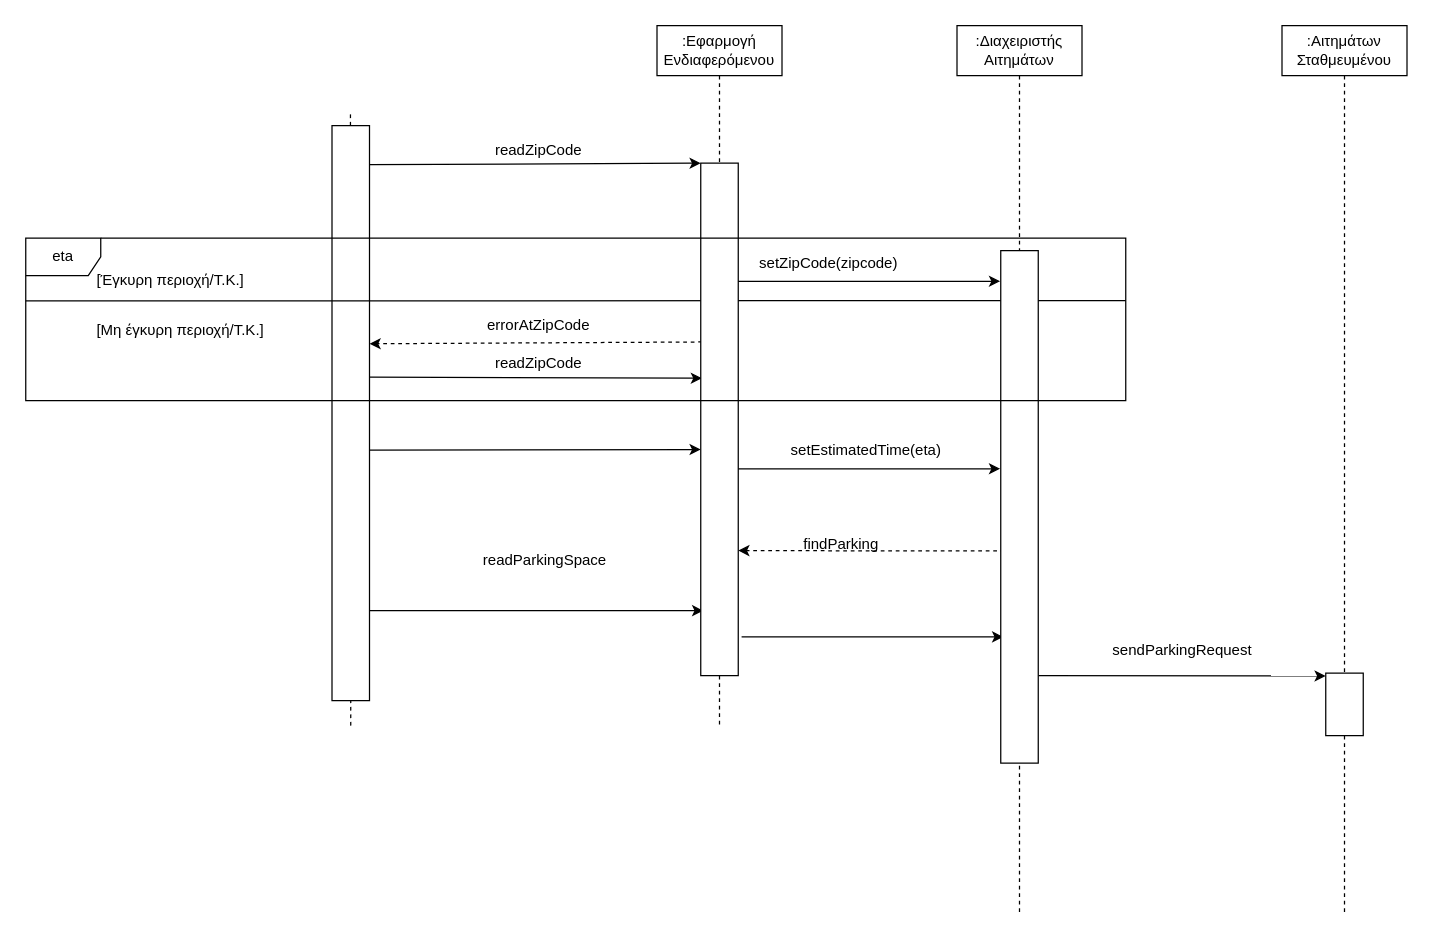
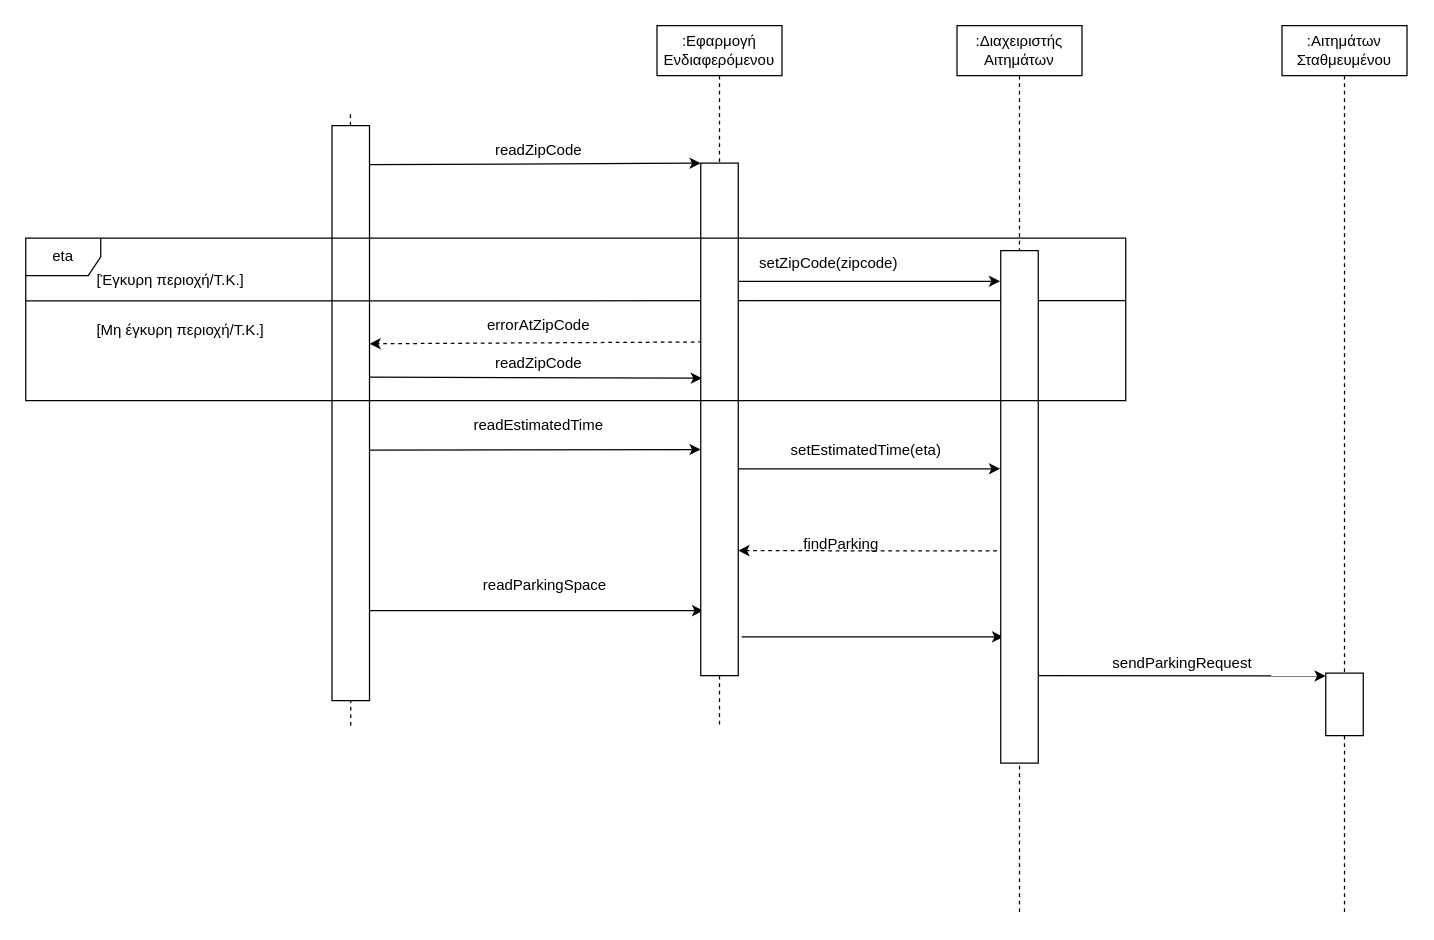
none -> (538, 426)
(544, 561) -> (544, 586)
(1182, 651) -> (1182, 663)
